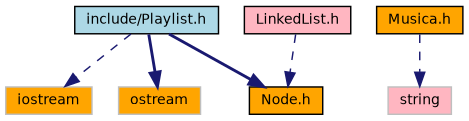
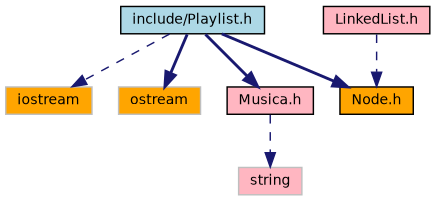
(420, 20) -> (270, 101)
none -> (226, 55)
